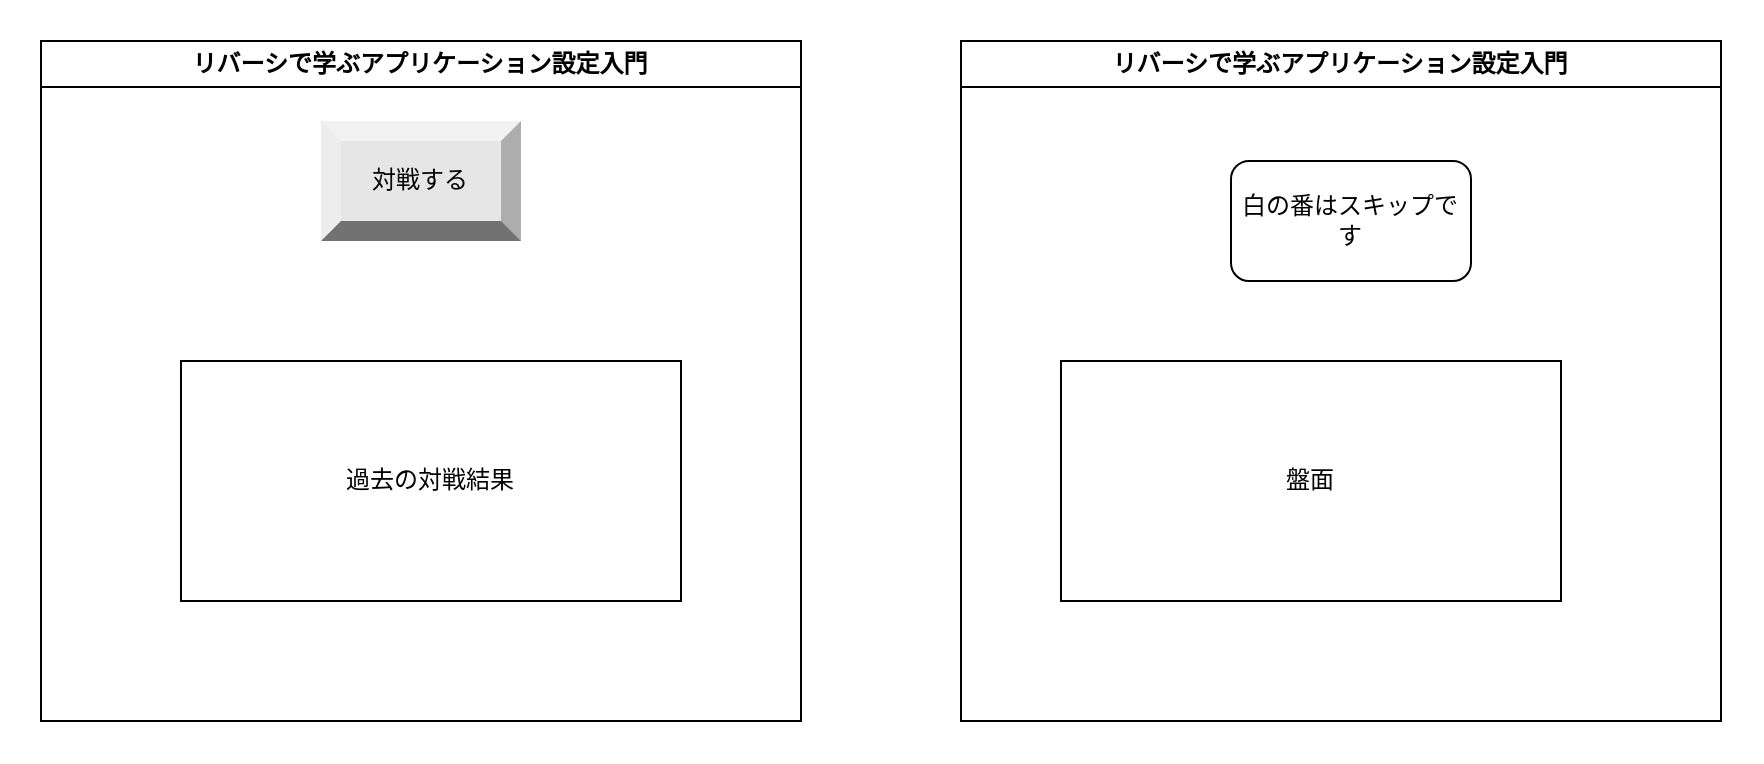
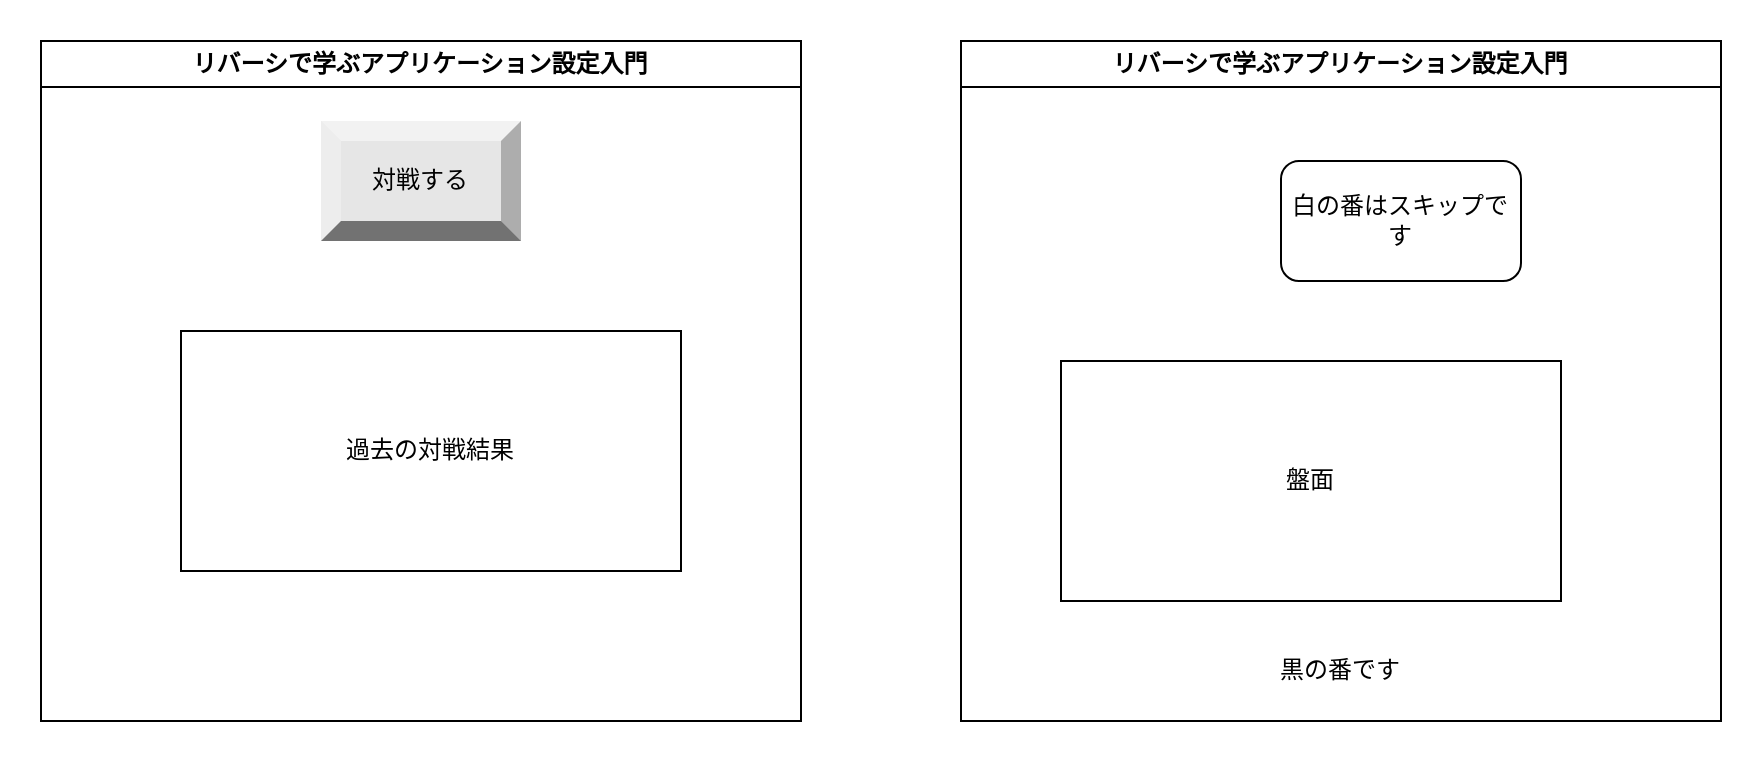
(1351, 221) -> (1401, 221)
(431, 481) -> (431, 451)
none -> (1341, 671)
